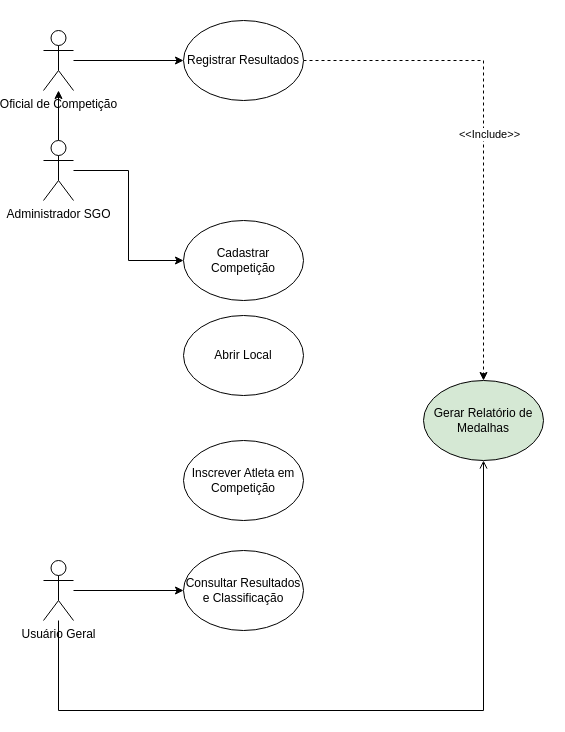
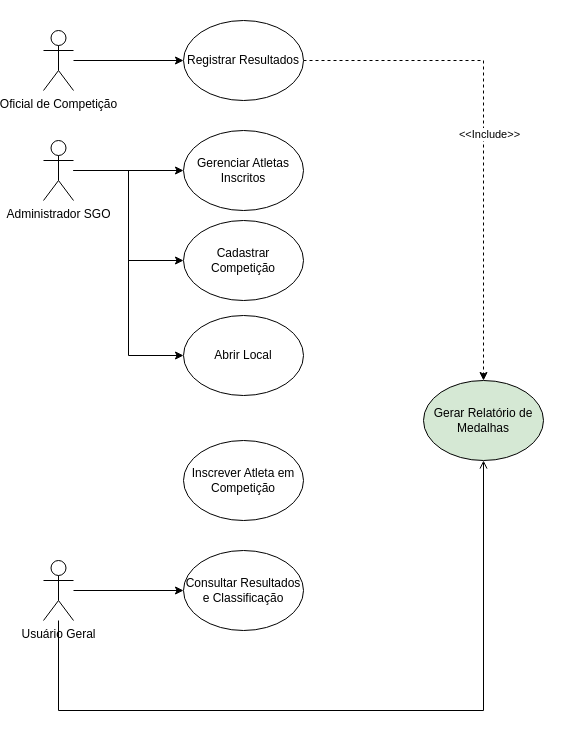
(59, 119) -> (129, 333)
none -> (153, 171)
none -> (244, 171)
